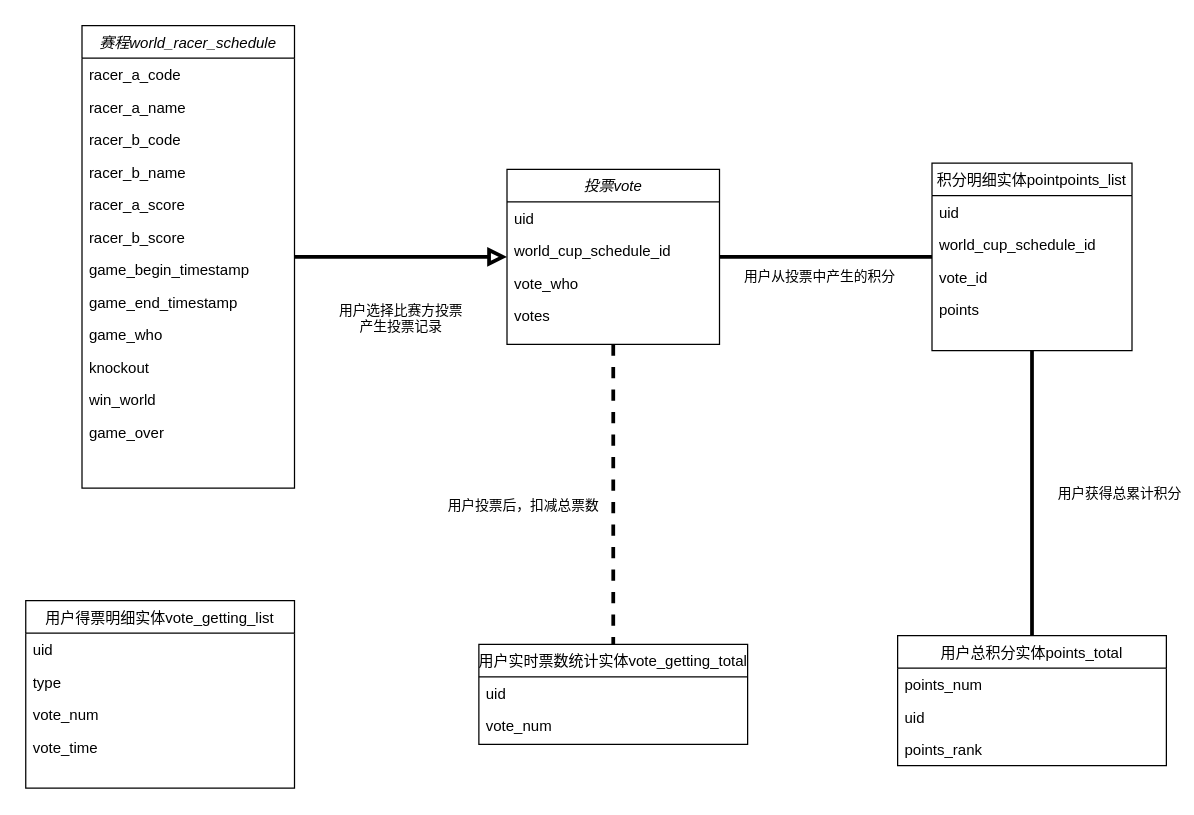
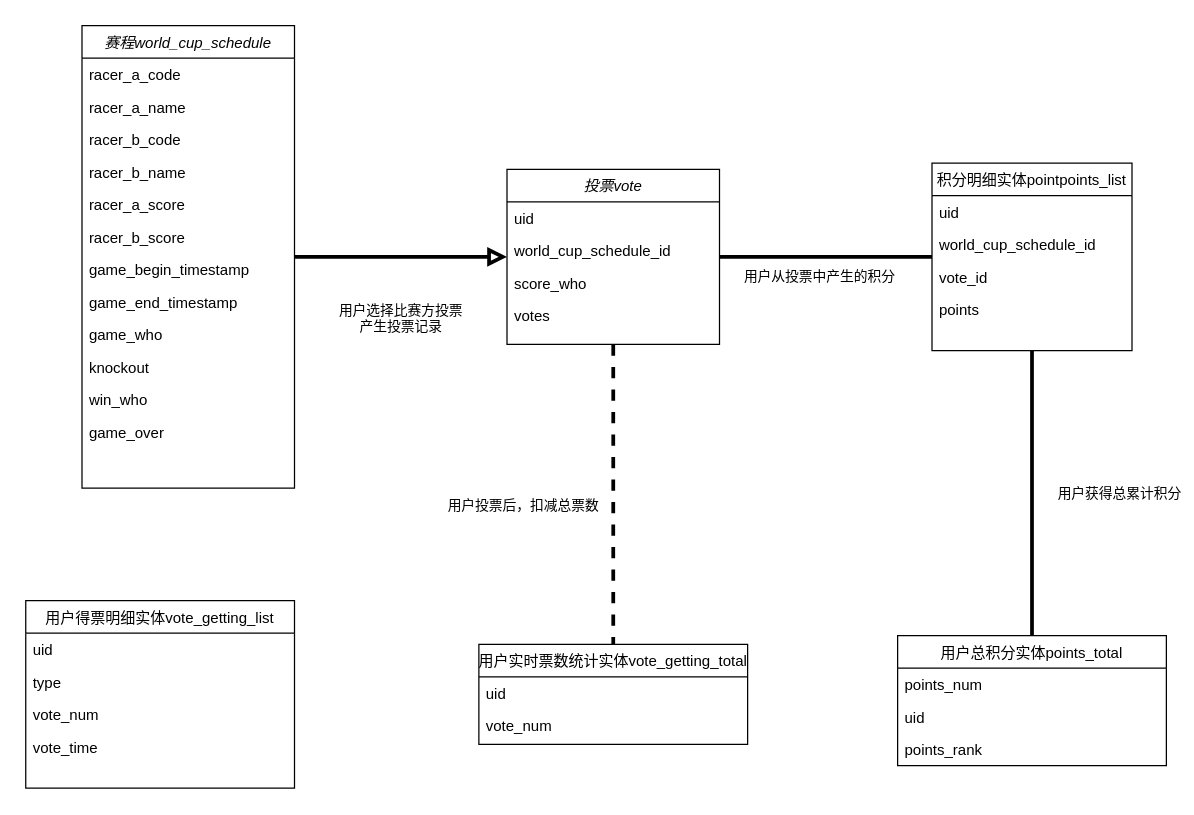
(188, 43) -> (188, 43)
(547, 284) -> (552, 284)
(123, 400) -> (116, 400)
